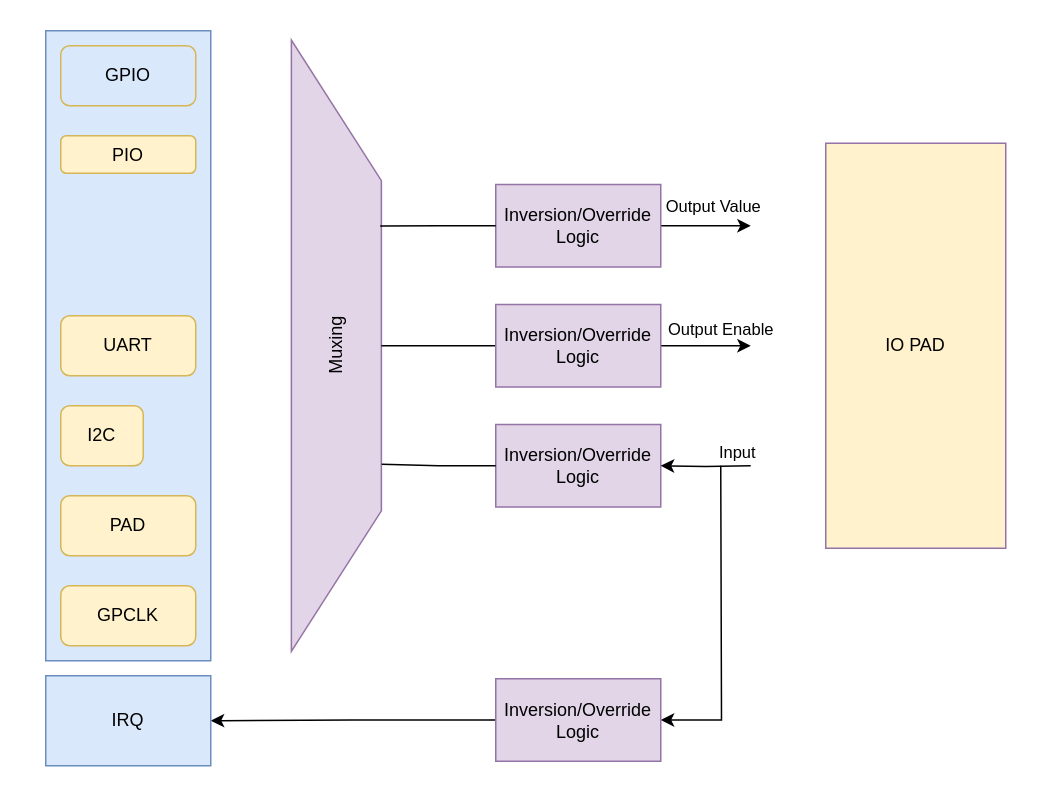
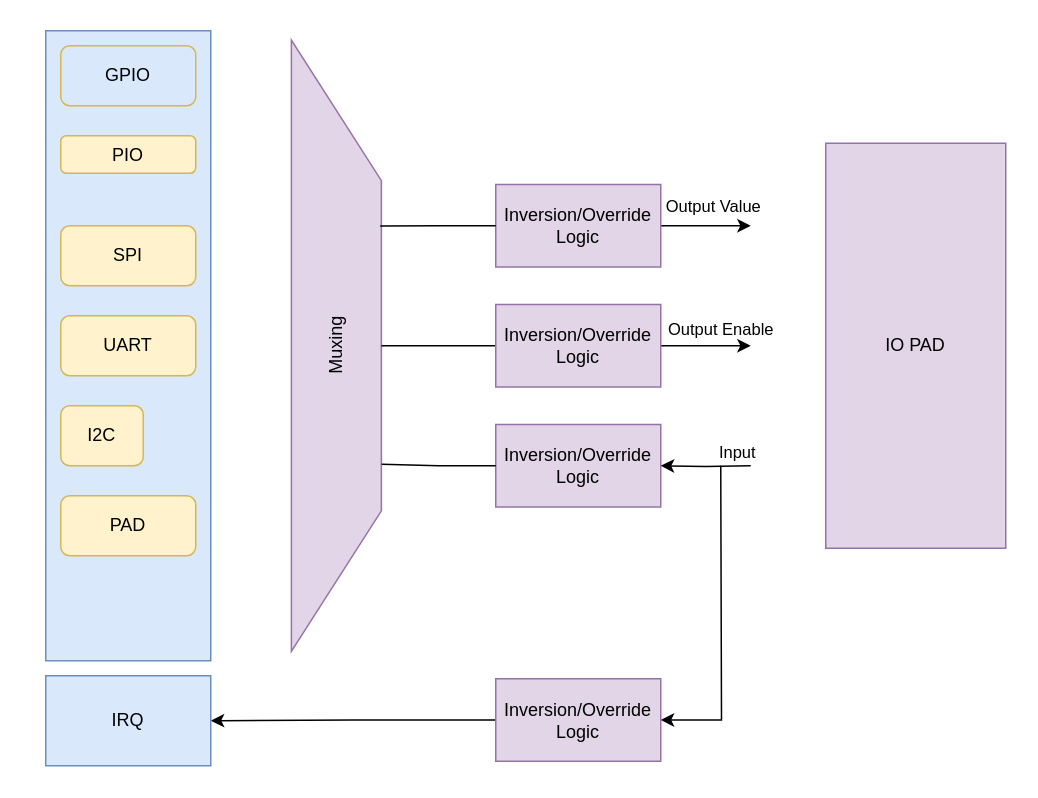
none -> (128, 256)
(916, 346) -> (916, 346)
(128, 616) -> none
